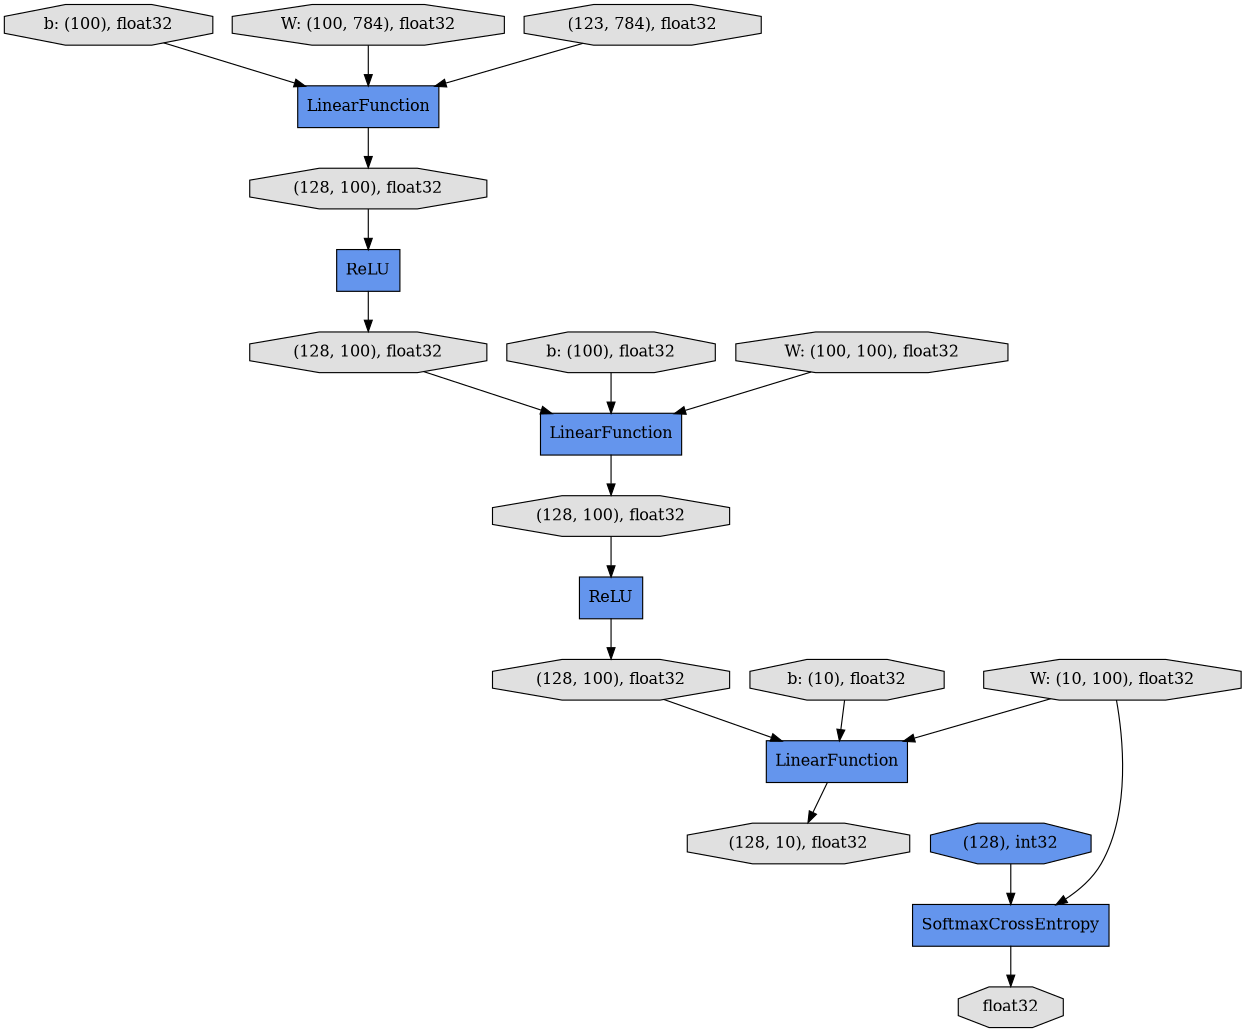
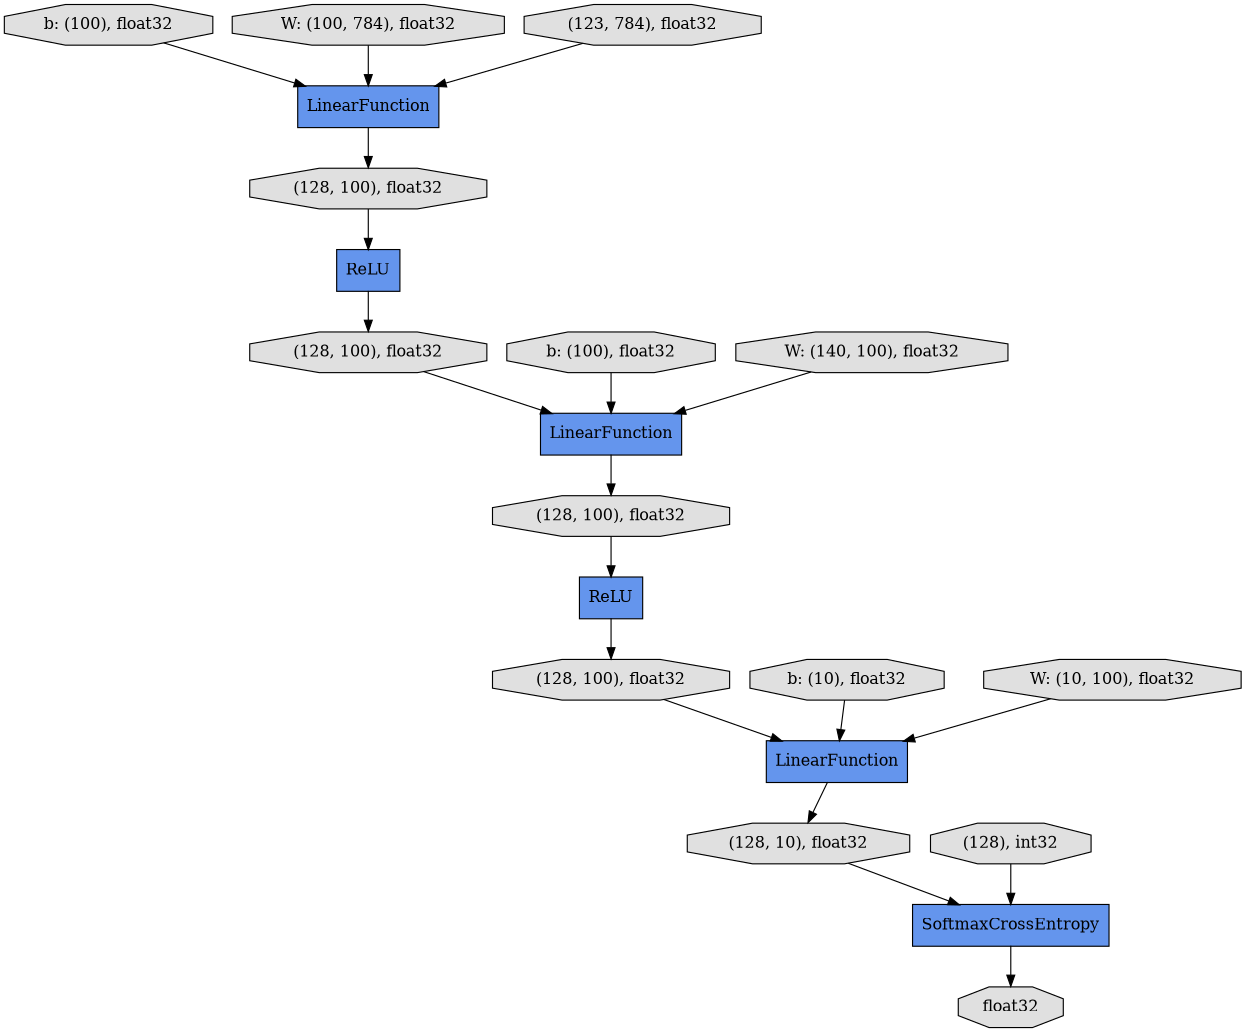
(872, 352) -> (872, 352)
(1119, 809) -> (899, 882)
(1011, 843) -> (1011, 843)
